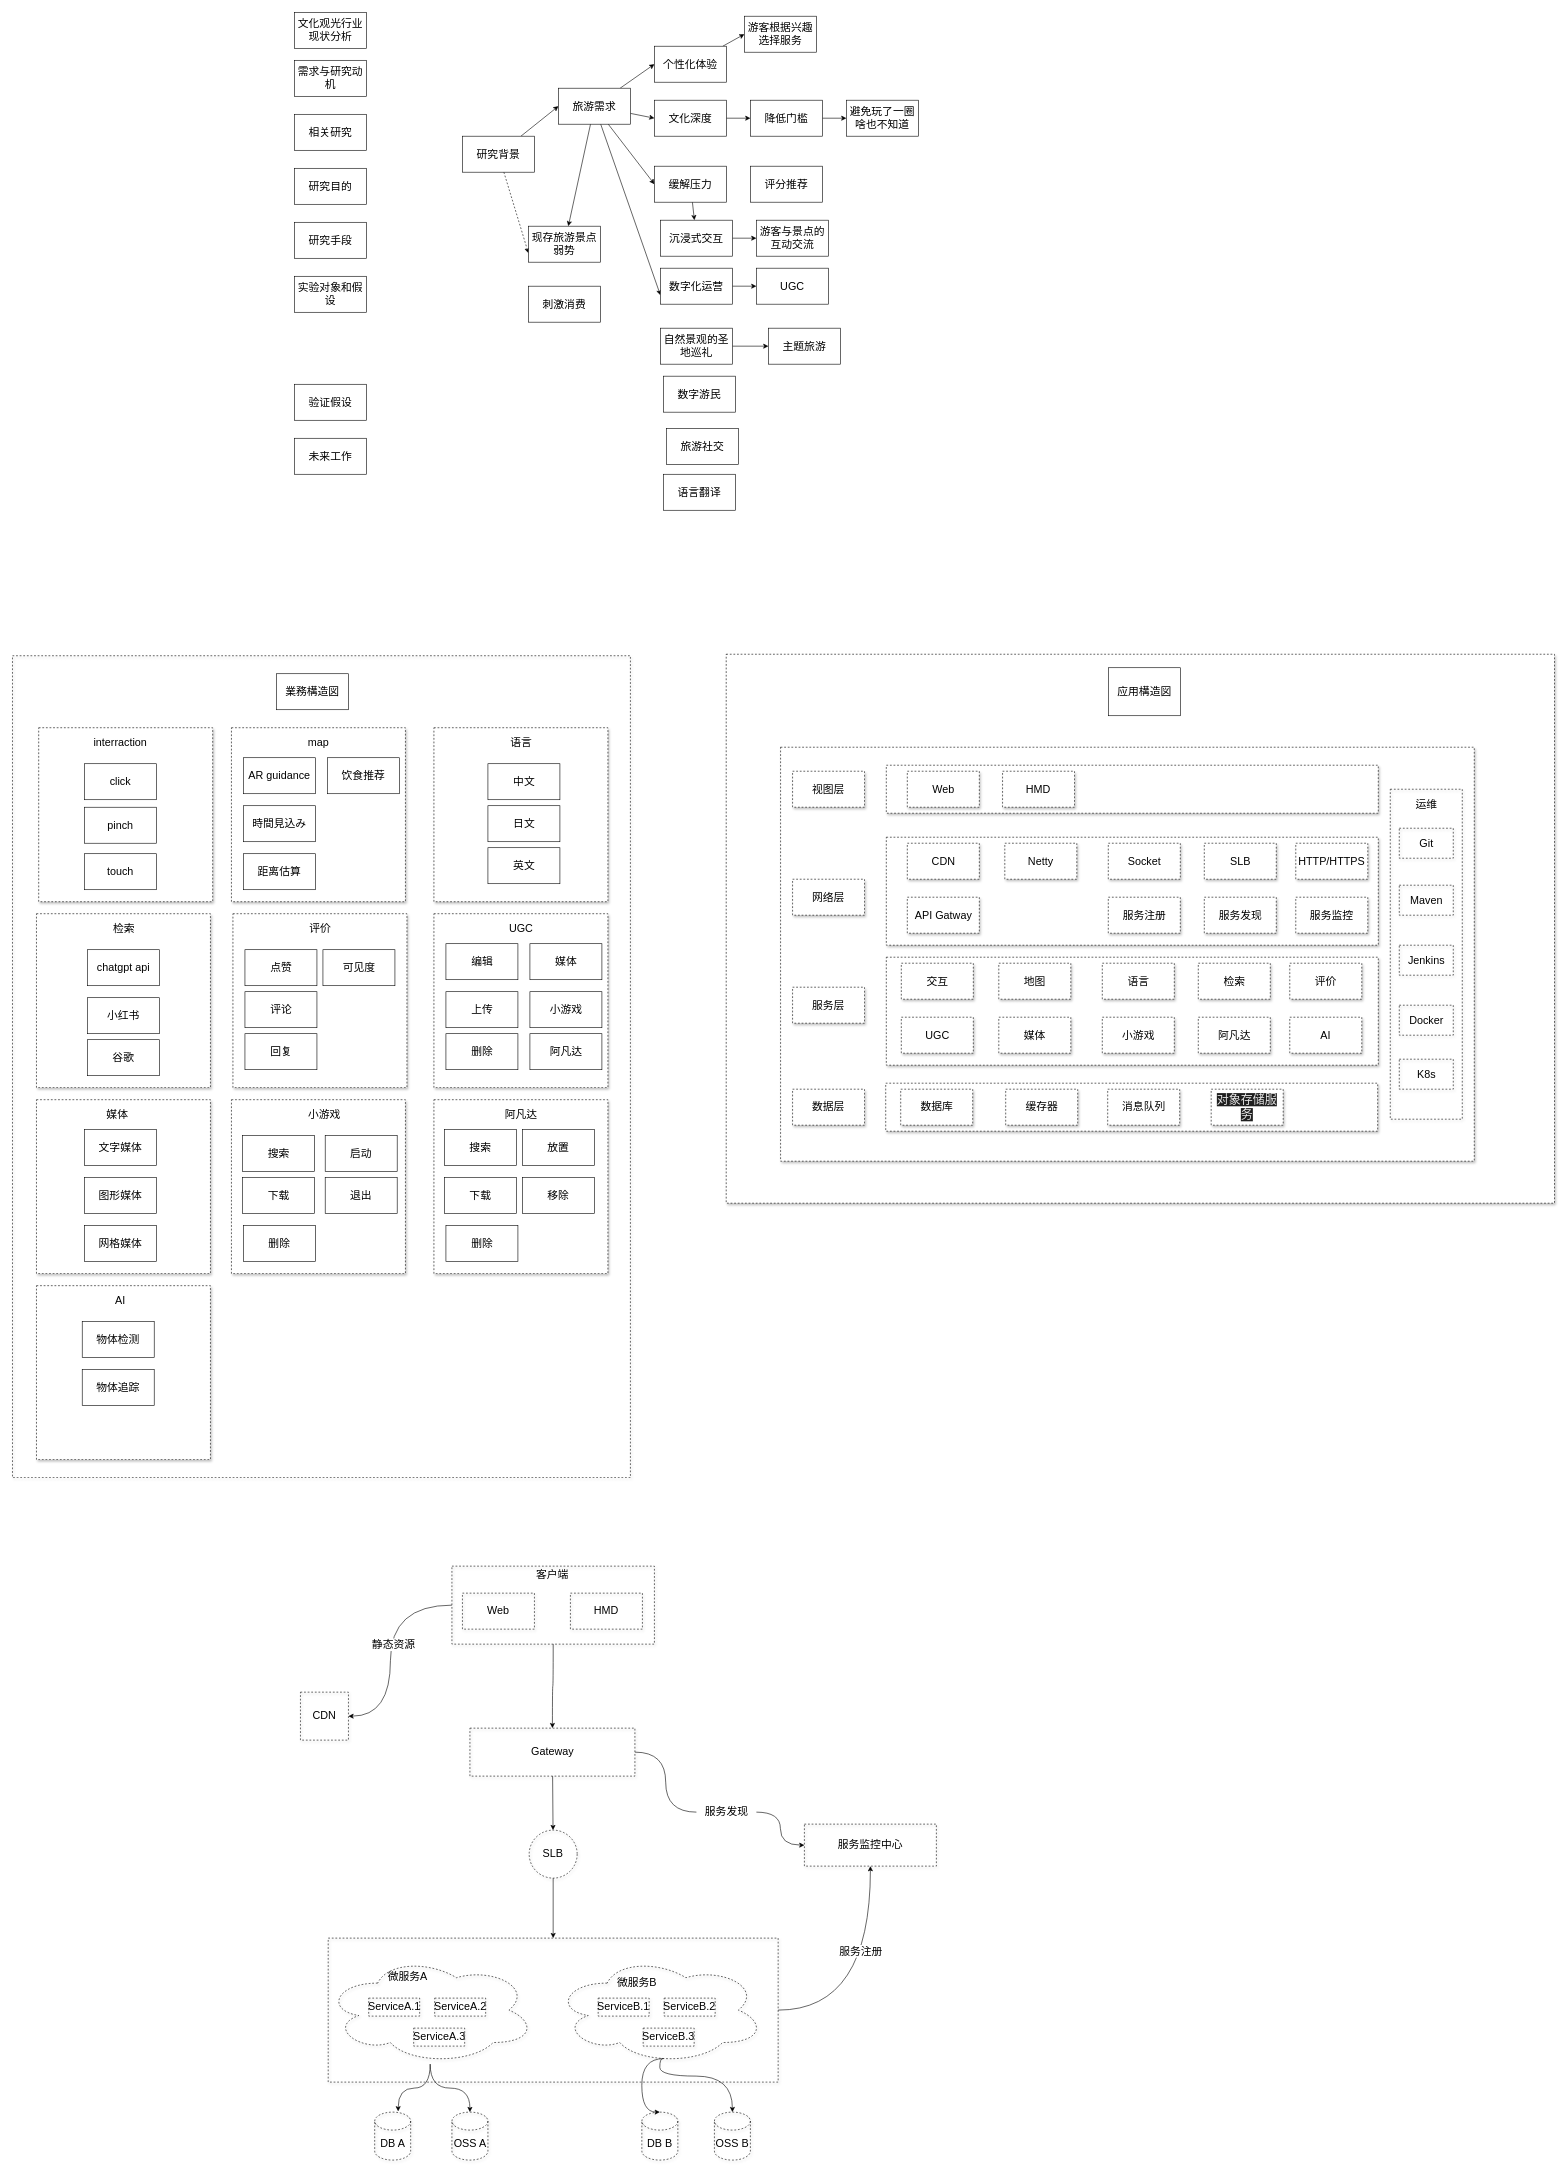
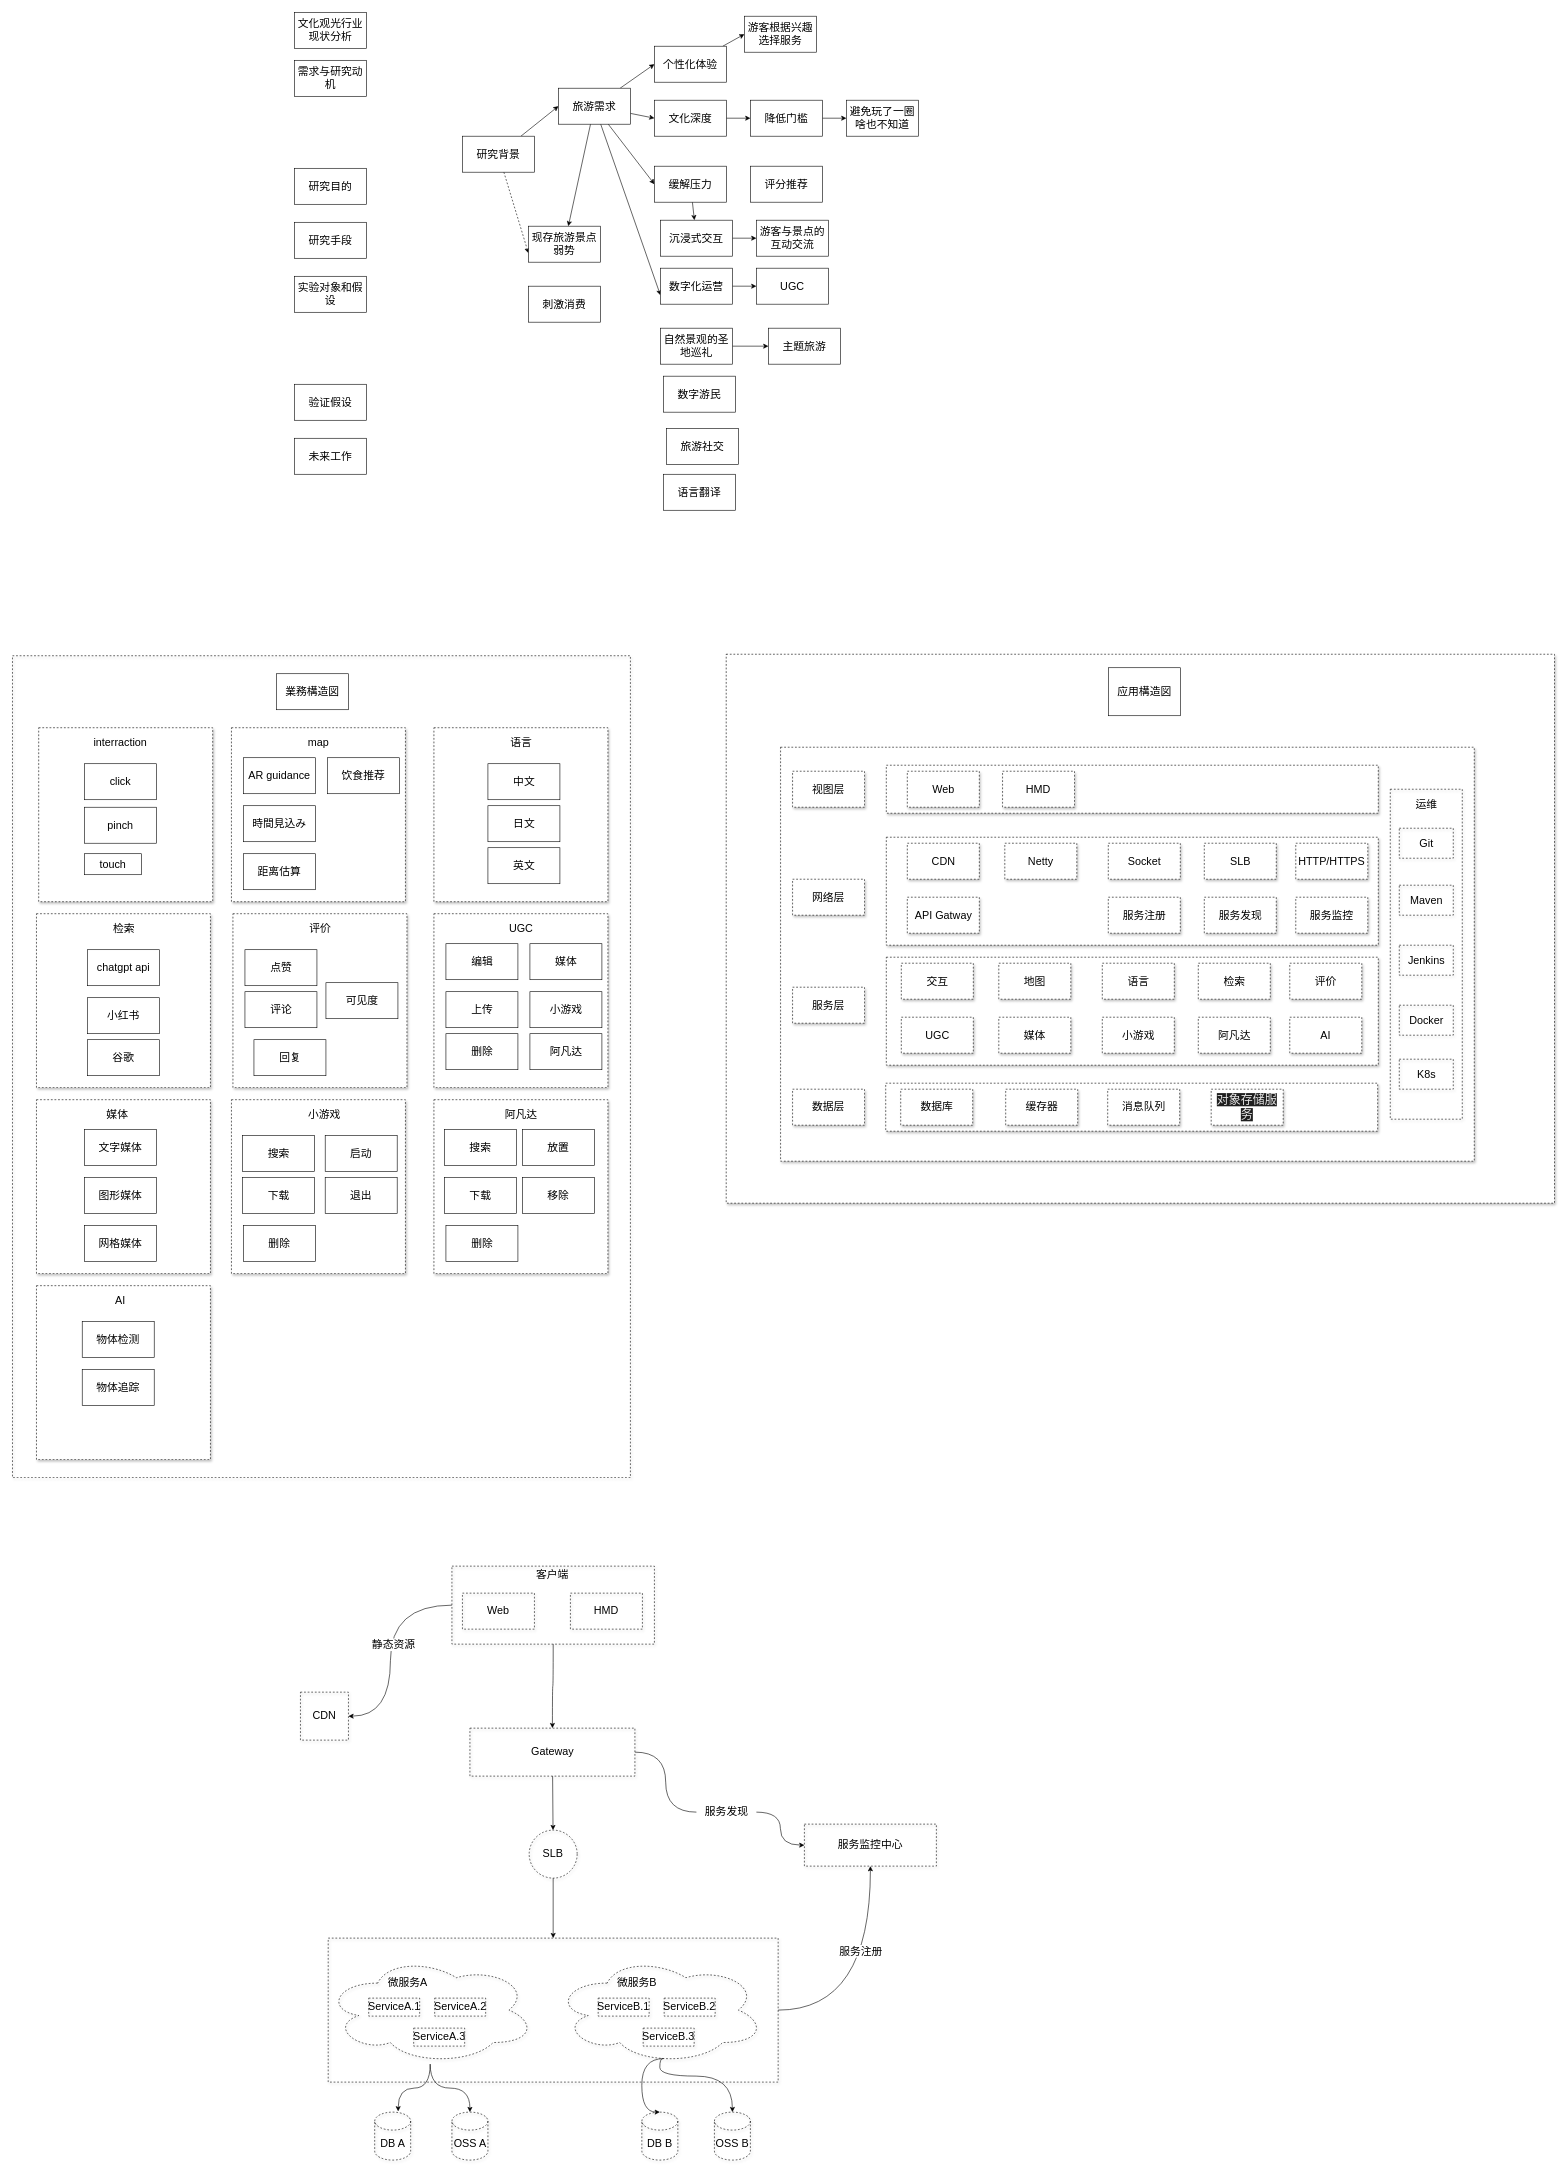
(330, 132) -> none
(120, 872) -> (113, 864)
(359, 968) -> (362, 1001)
(281, 1052) -> (290, 1058)
(408, 1977) -> (408, 1983)
